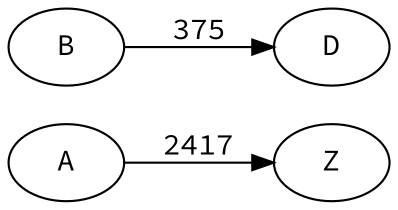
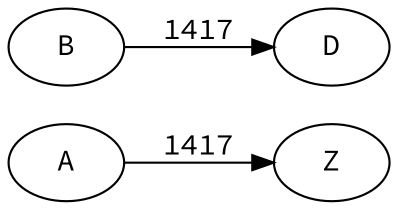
(199, 31) -> (199, 31)
(199, 147) -> (199, 147)
